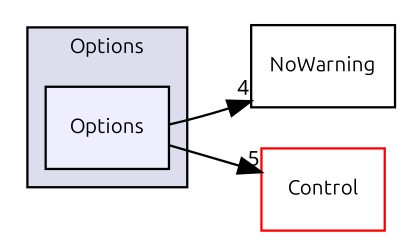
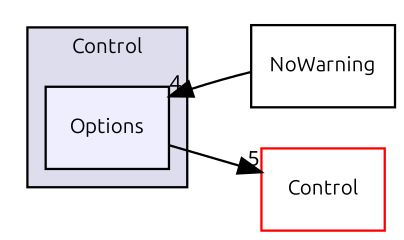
(107, 48) -> (107, 48)
(202, 116) -> (221, 80)
